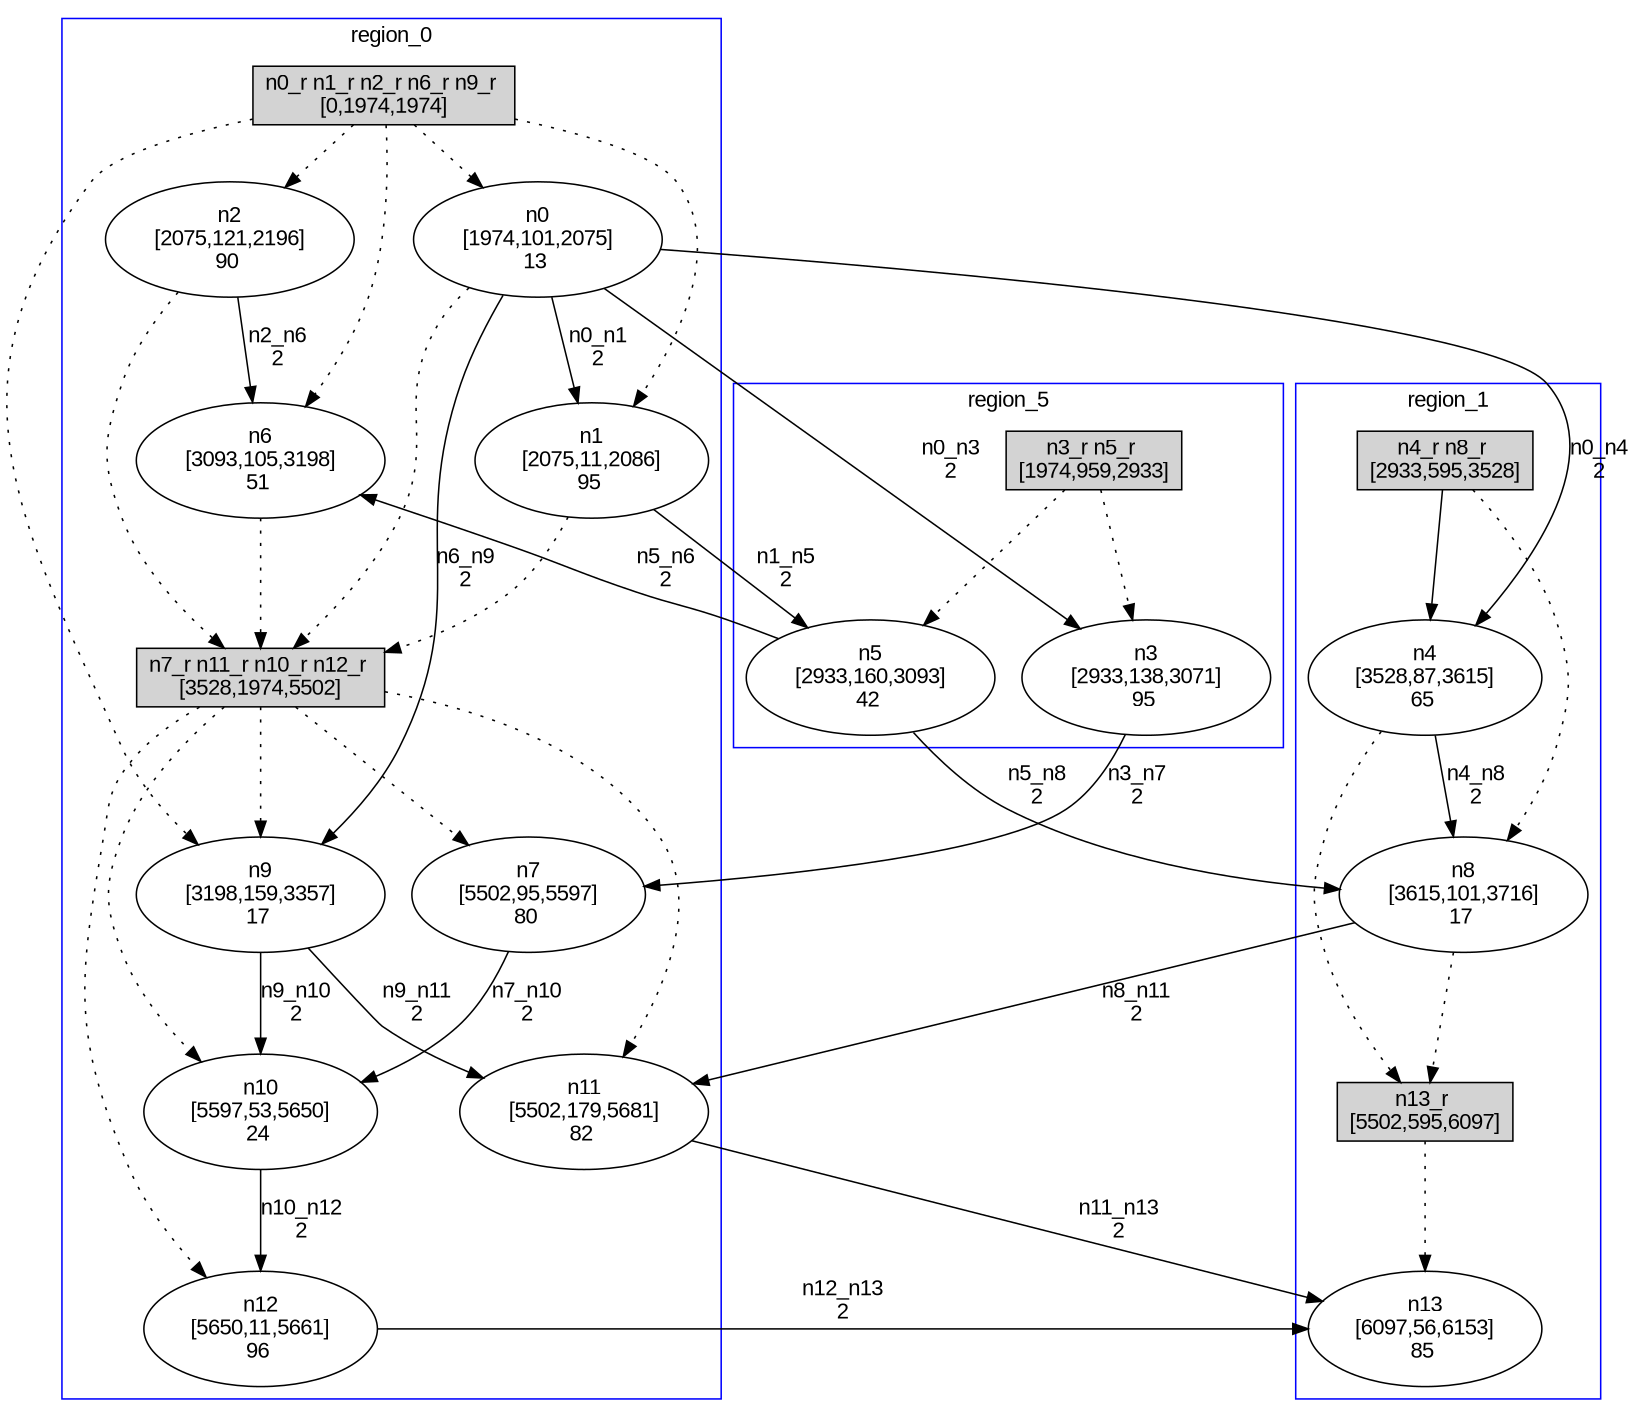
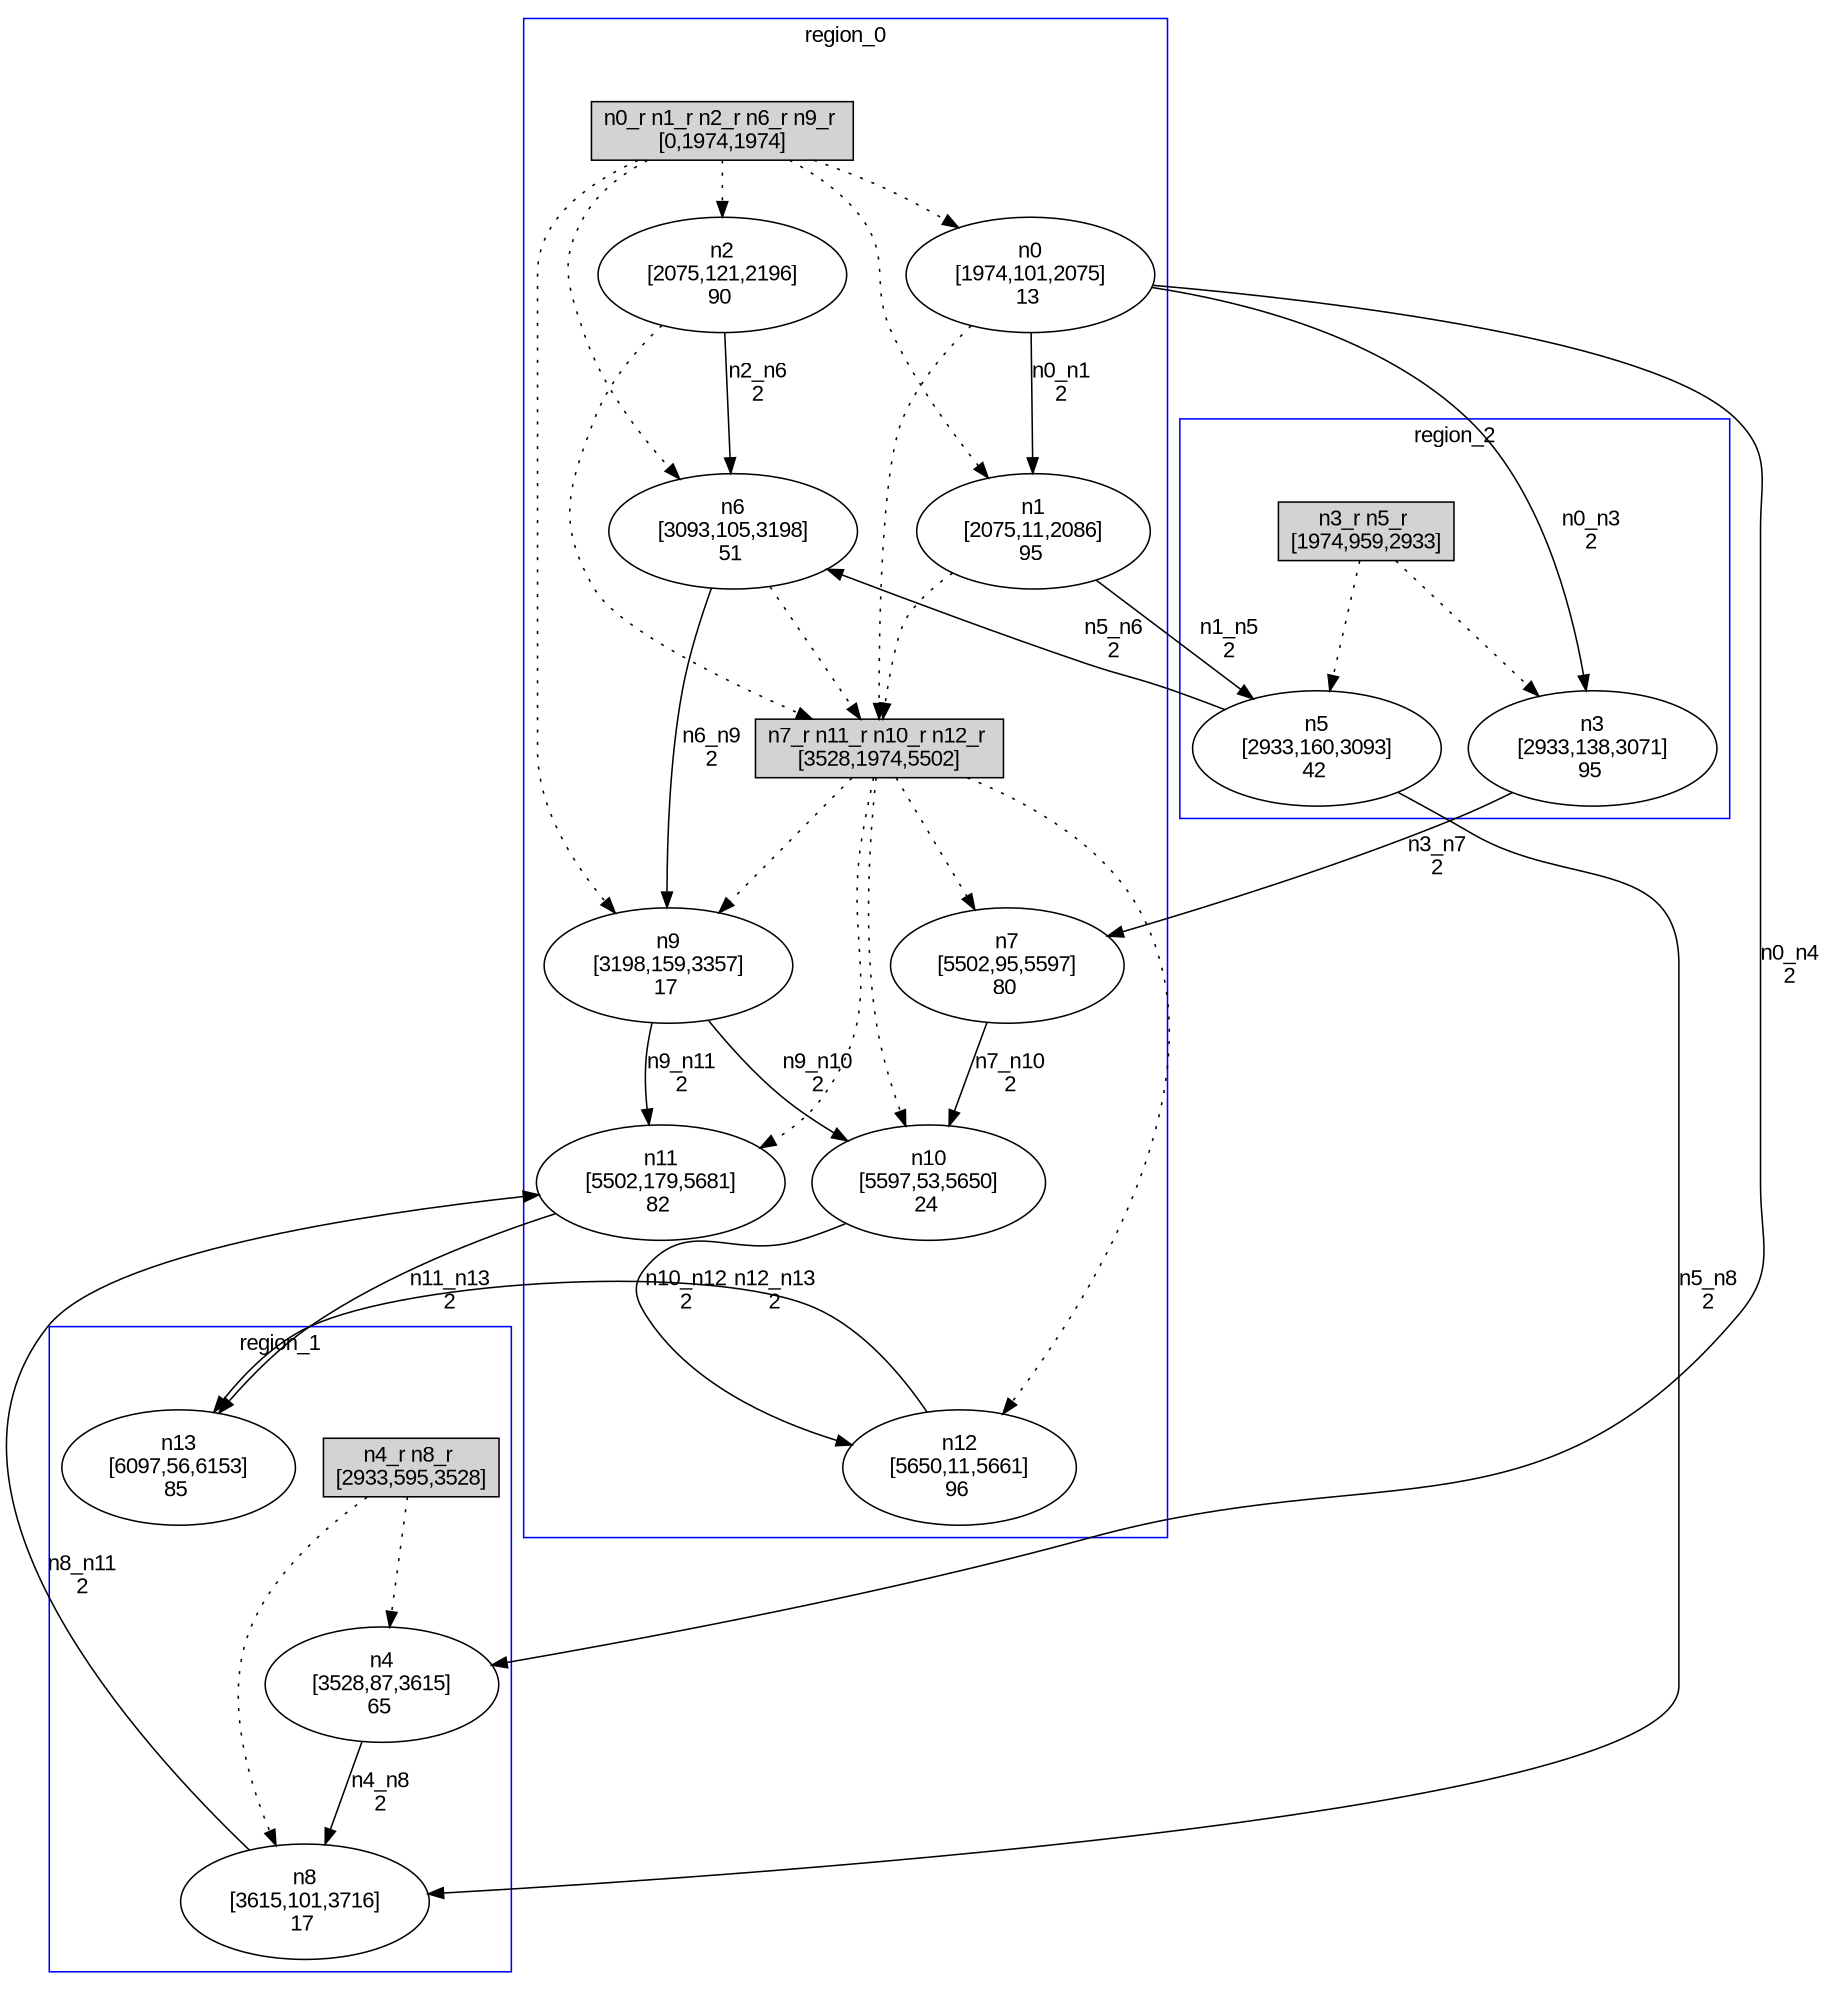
(1008, 401) -> (1455, 437)
(1437, 547) -> (400, 1554)
(438, 573) -> (675, 738)
(1425, 1112) -> none
